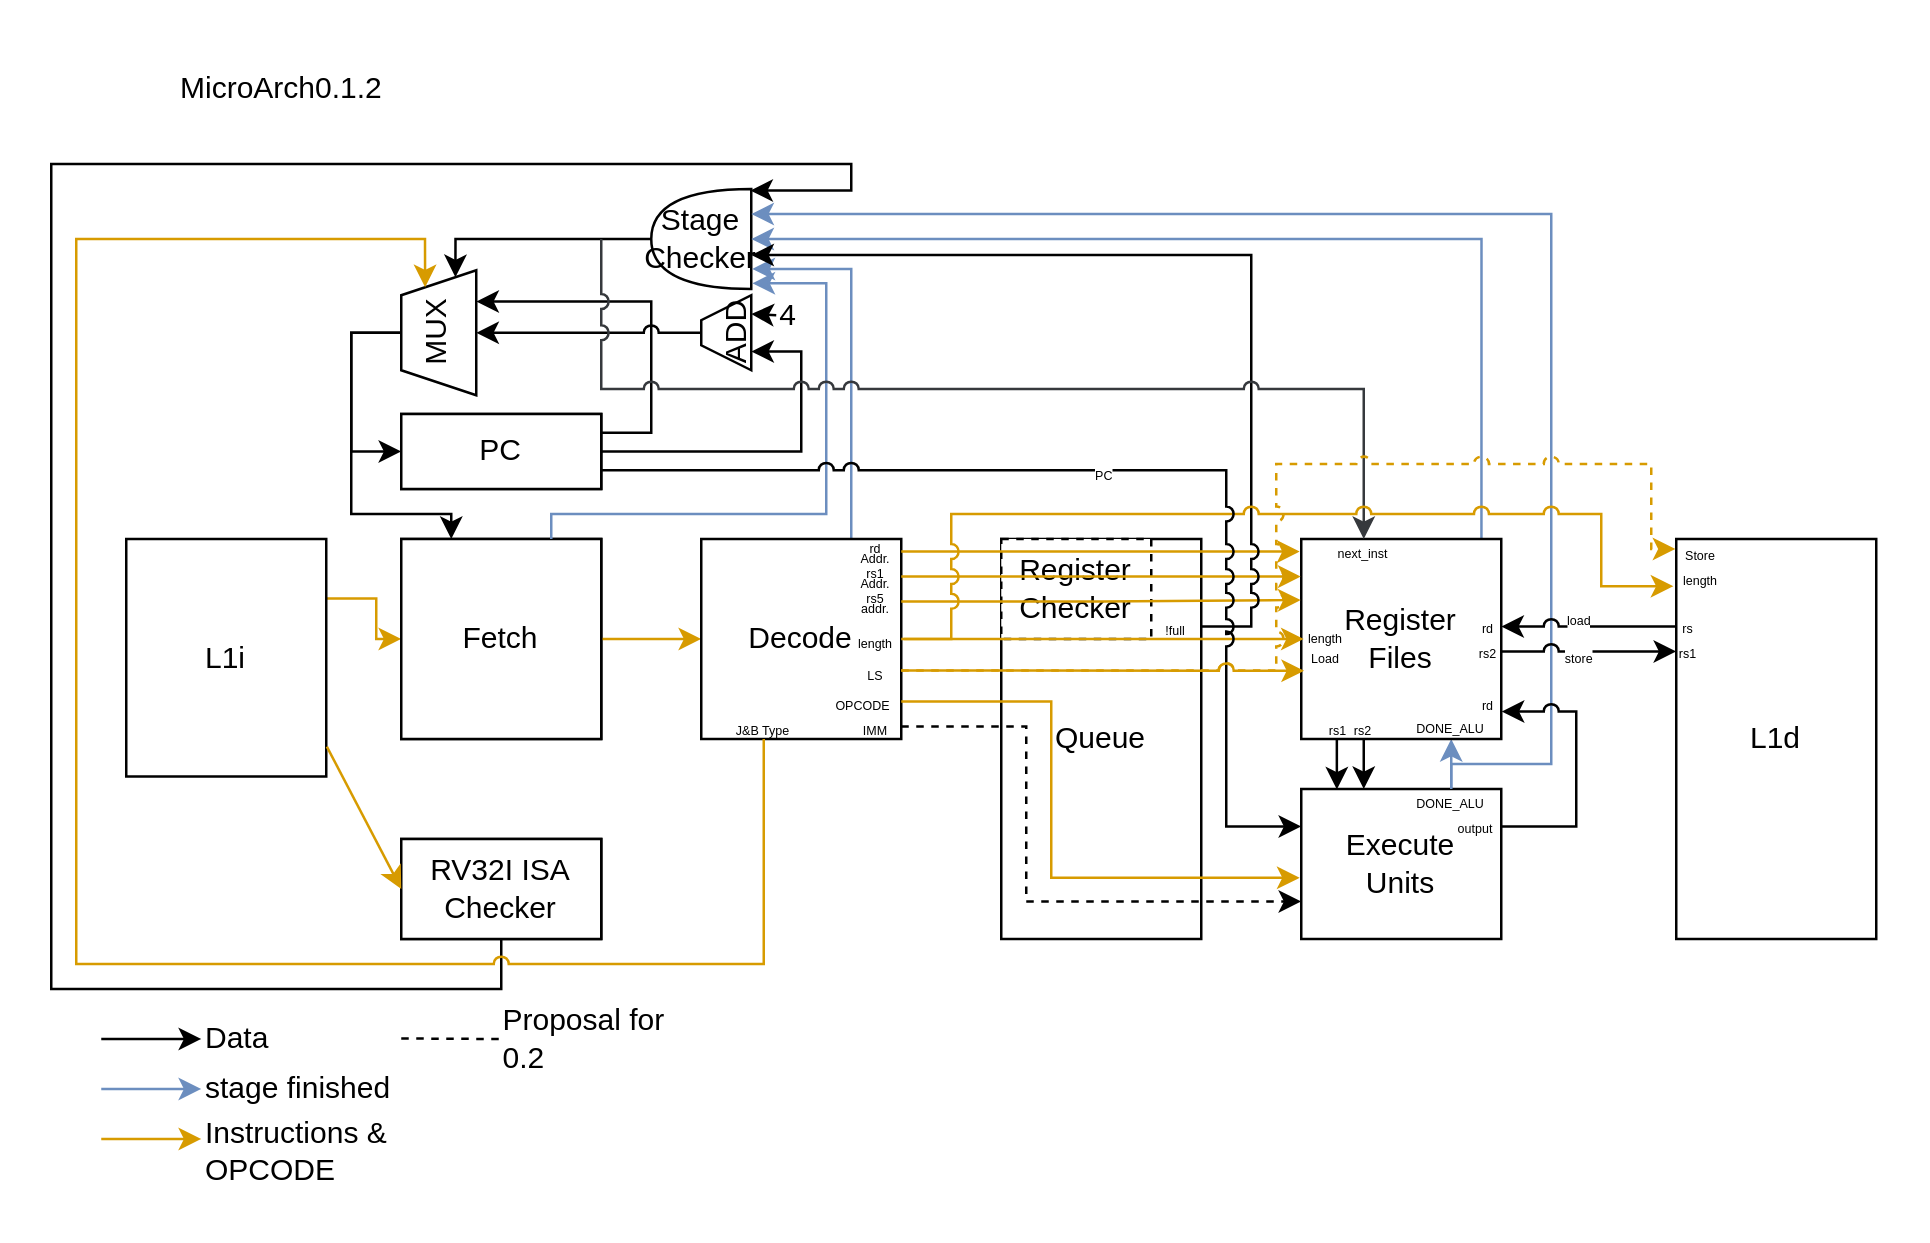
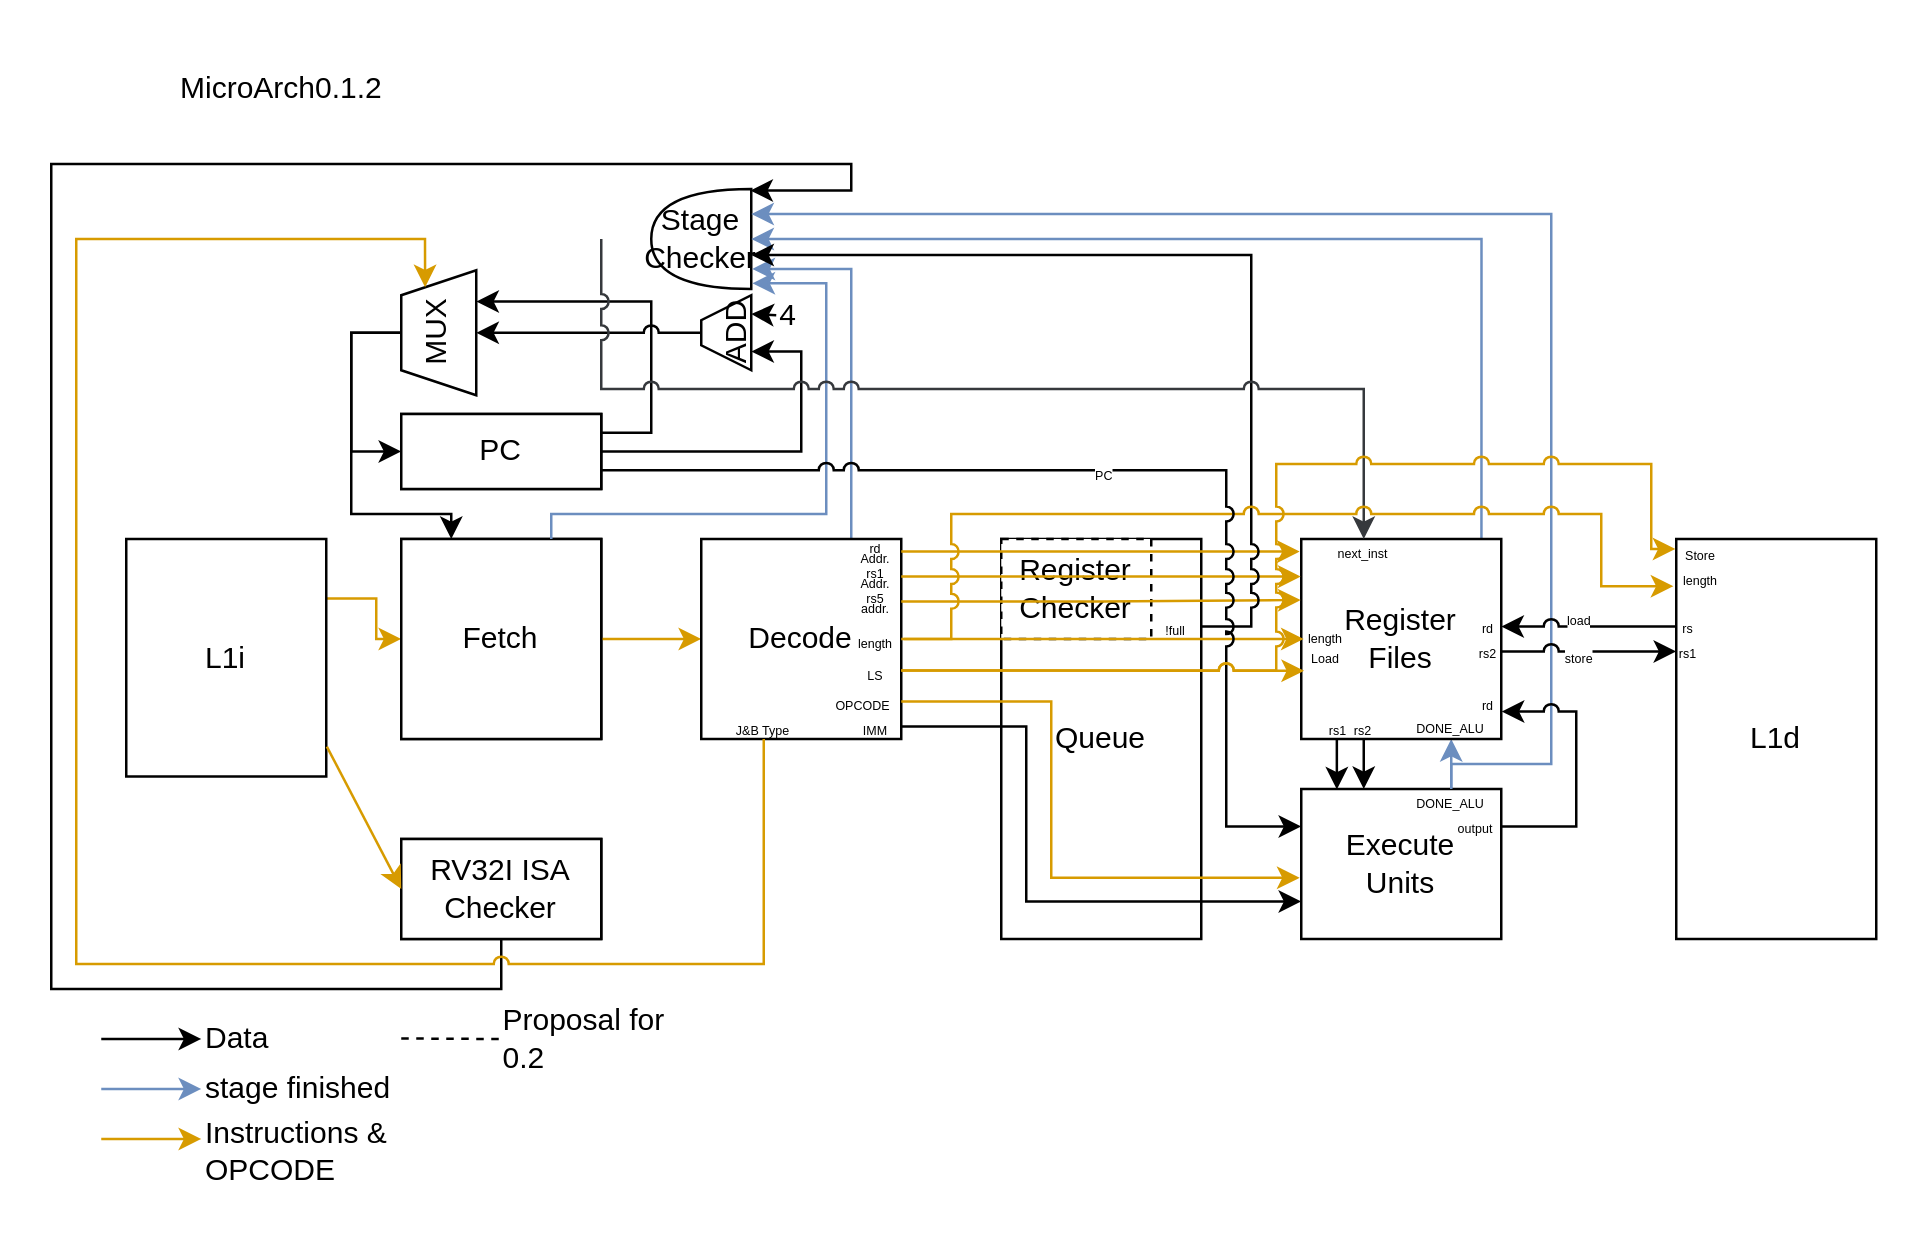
(516, 239) -> none
(1649, 464) -> (1649, 464)
(1026, 882) -> (1026, 882)
